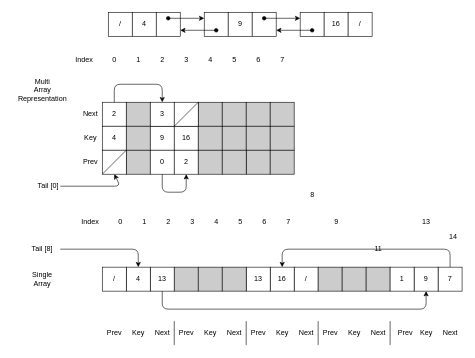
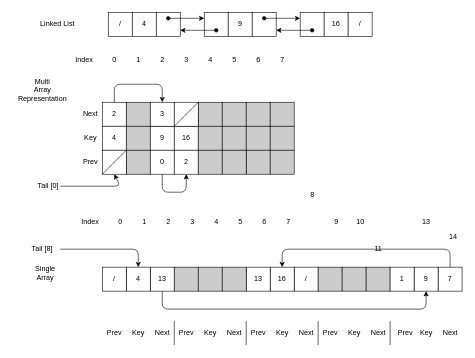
none -> (57, 24)
none -> (360, 222)
(42, 279) -> (45, 273)
